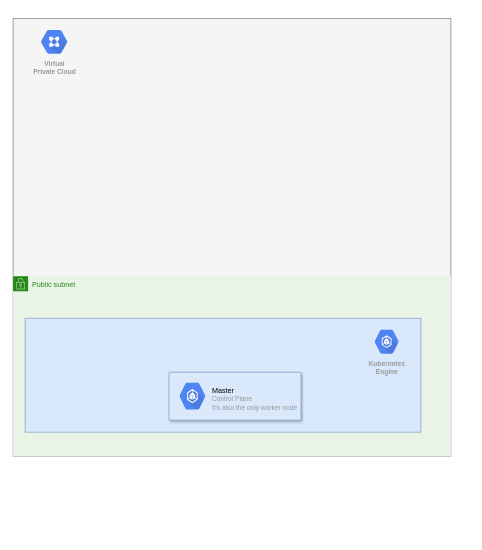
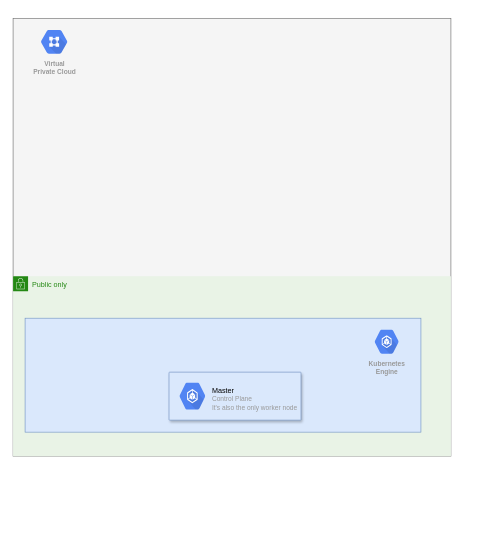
(56, 285) -> (51, 285)
